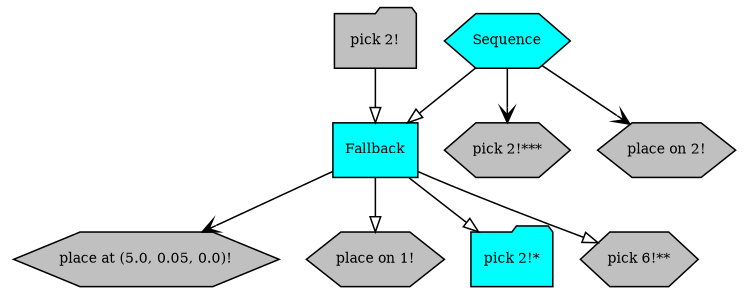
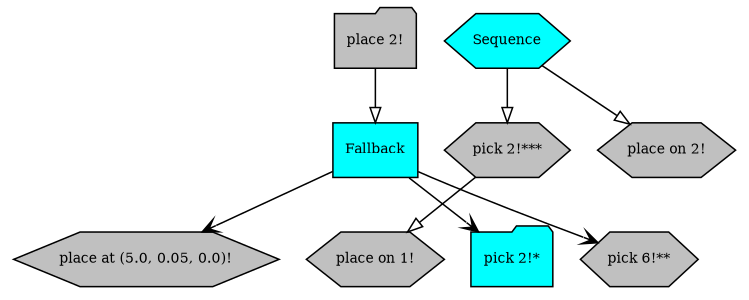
(375, 41) -> (375, 41)
(507, 88) -> (507, 88)
(448, 91) -> none
(579, 91) -> (579, 91)
(375, 197) -> (450, 198)
(438, 200) -> (435, 198)
(500, 205) -> (500, 205)
